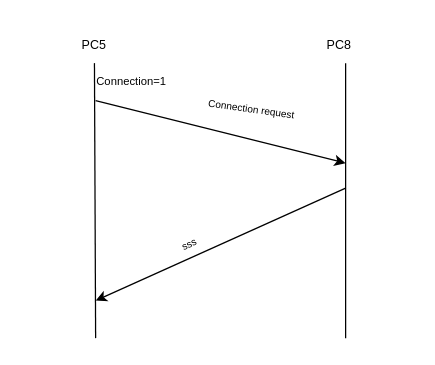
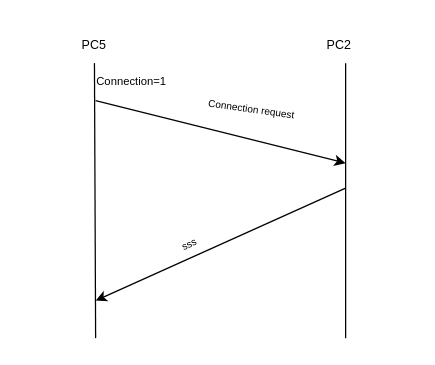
(339, 44) -> (339, 44)
